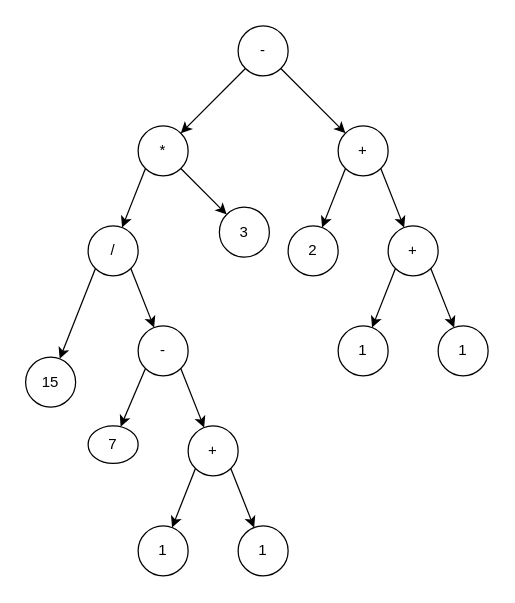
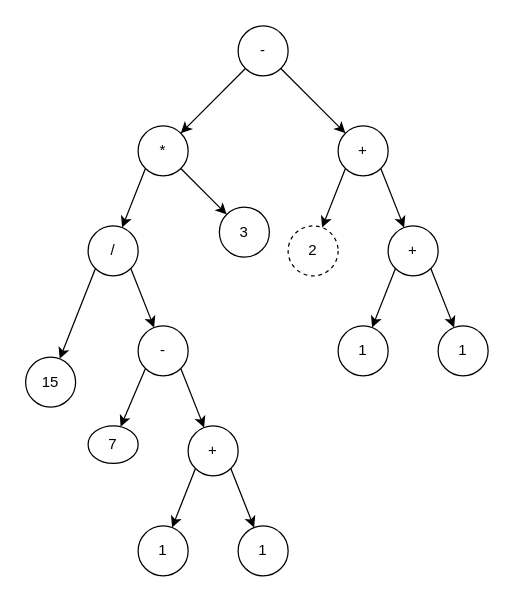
(313, 251) -> (313, 251)
